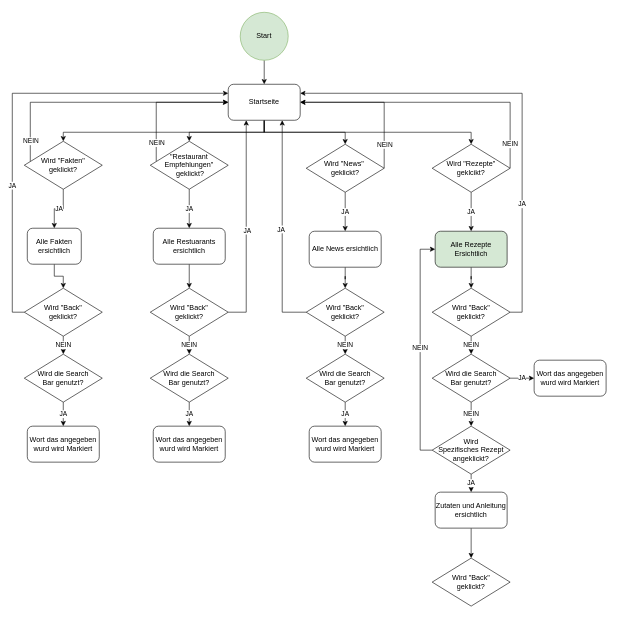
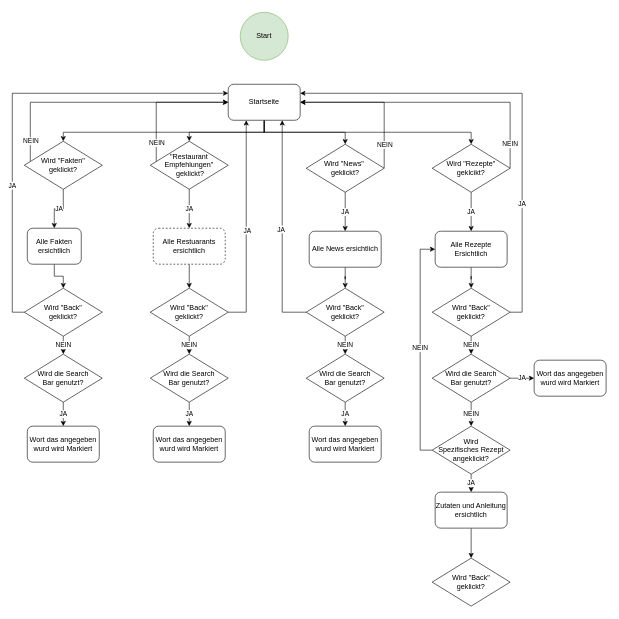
(264, 78) -> none
(189, 246) -> (189, 246)
(471, 249) -> (471, 249)
